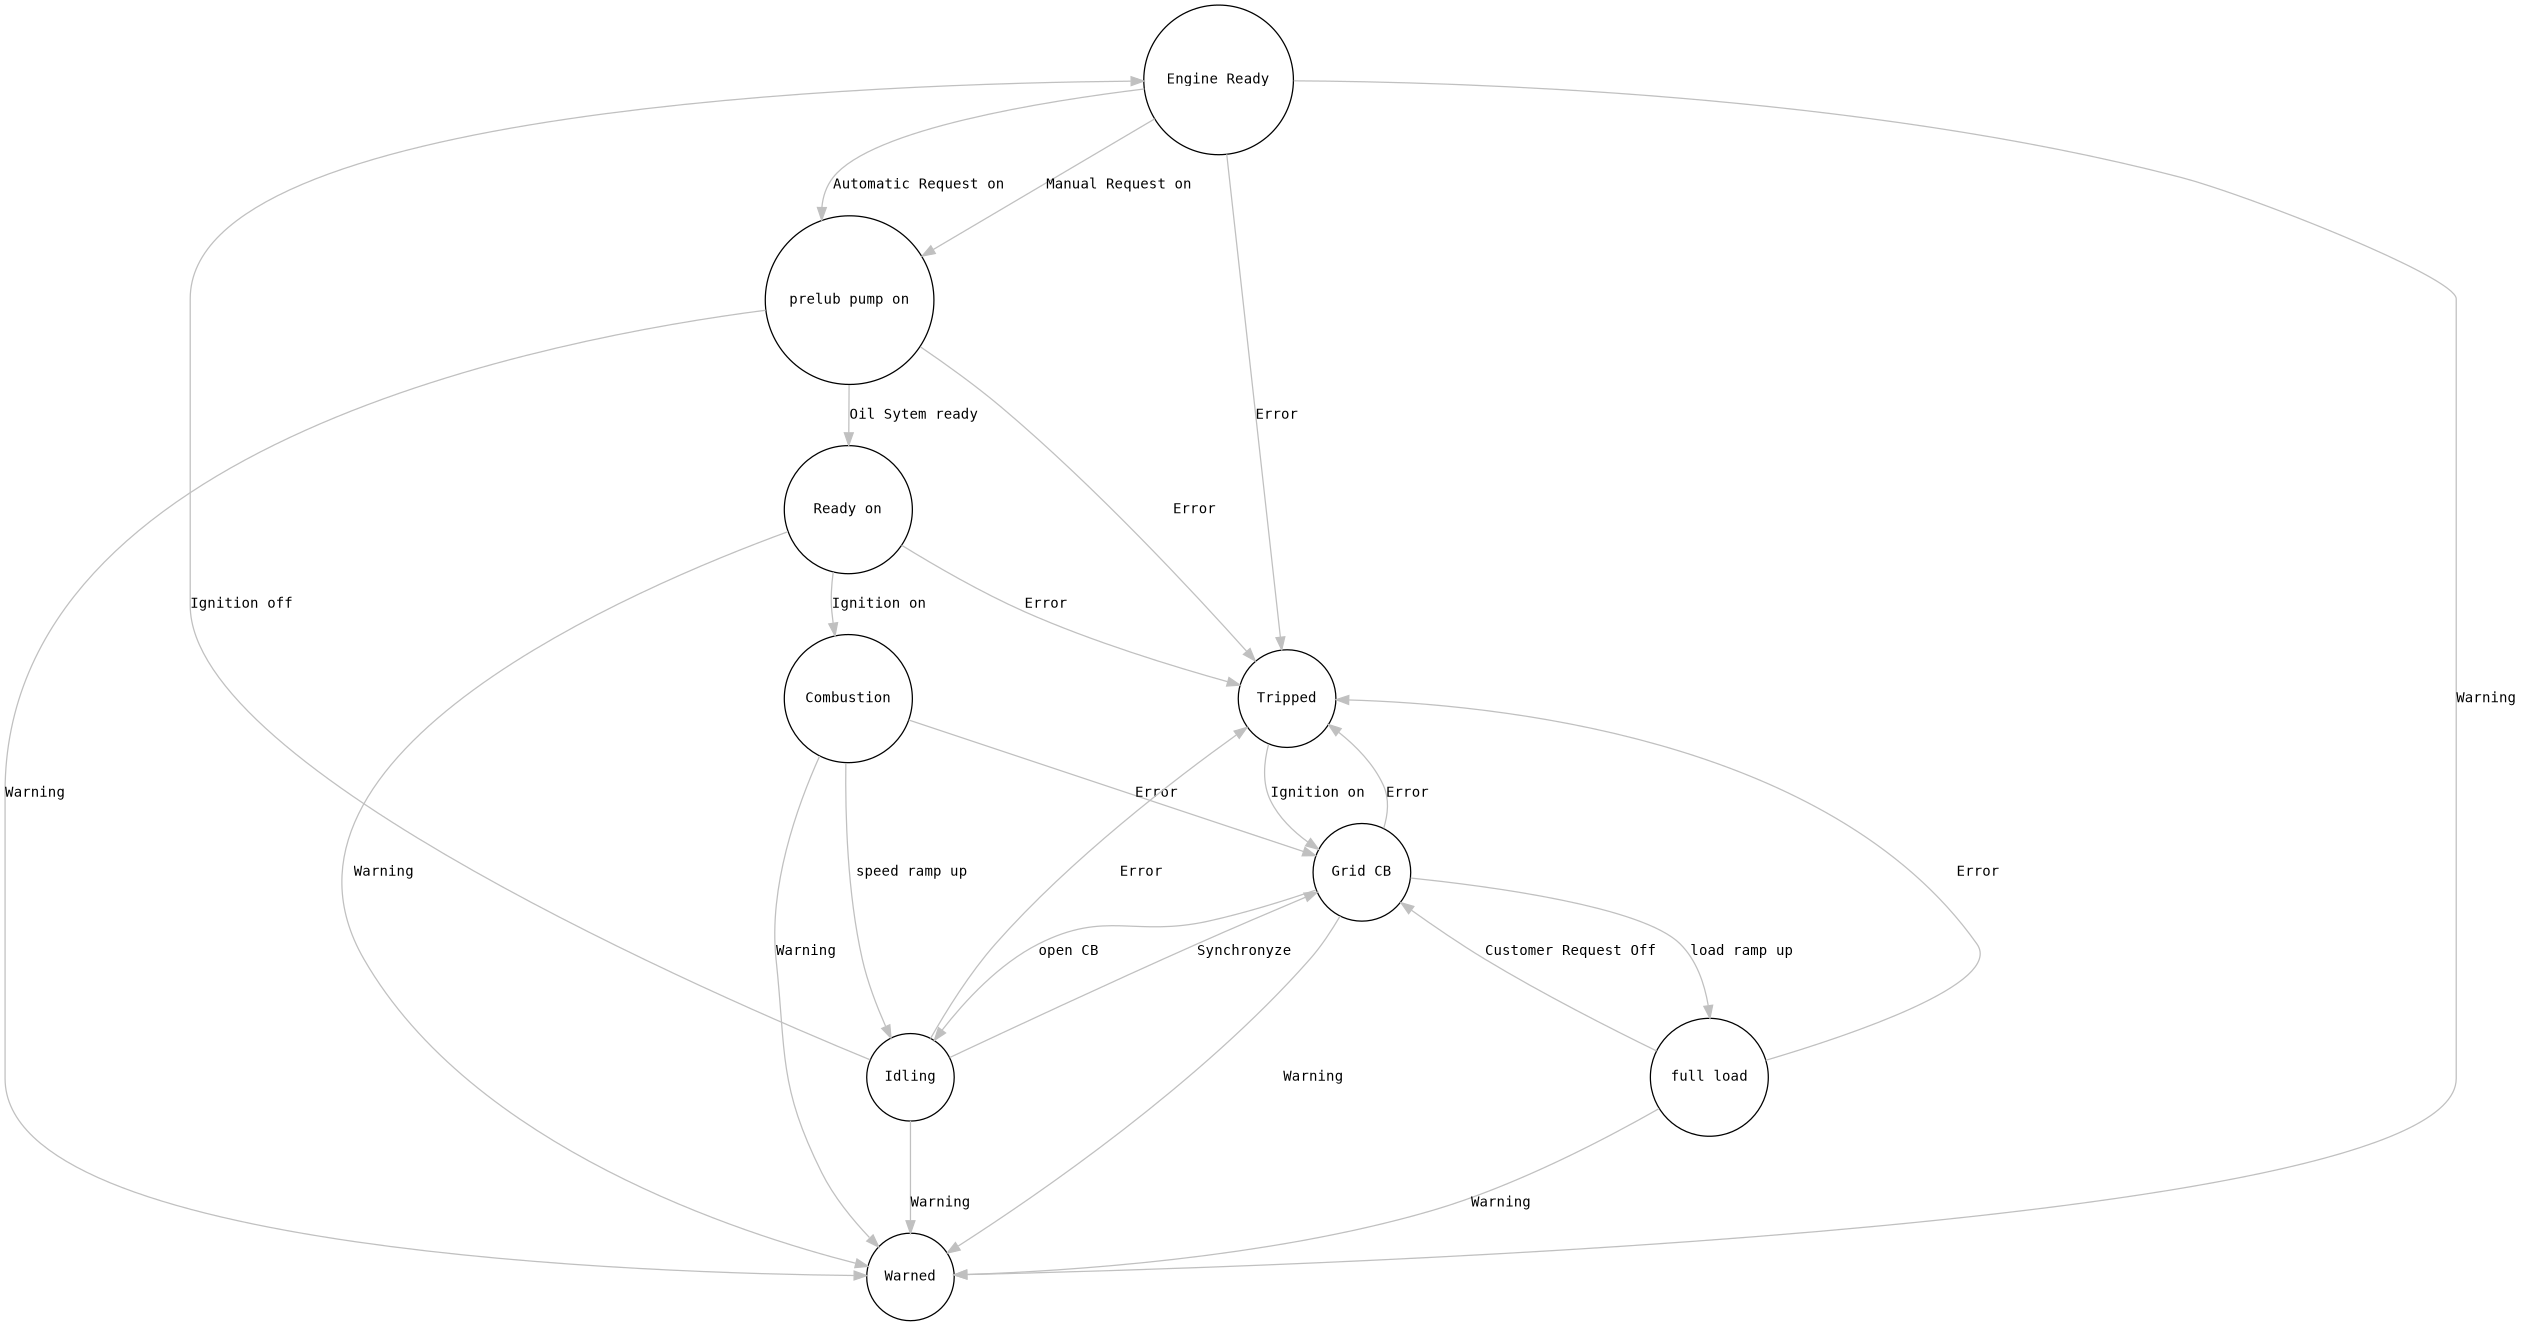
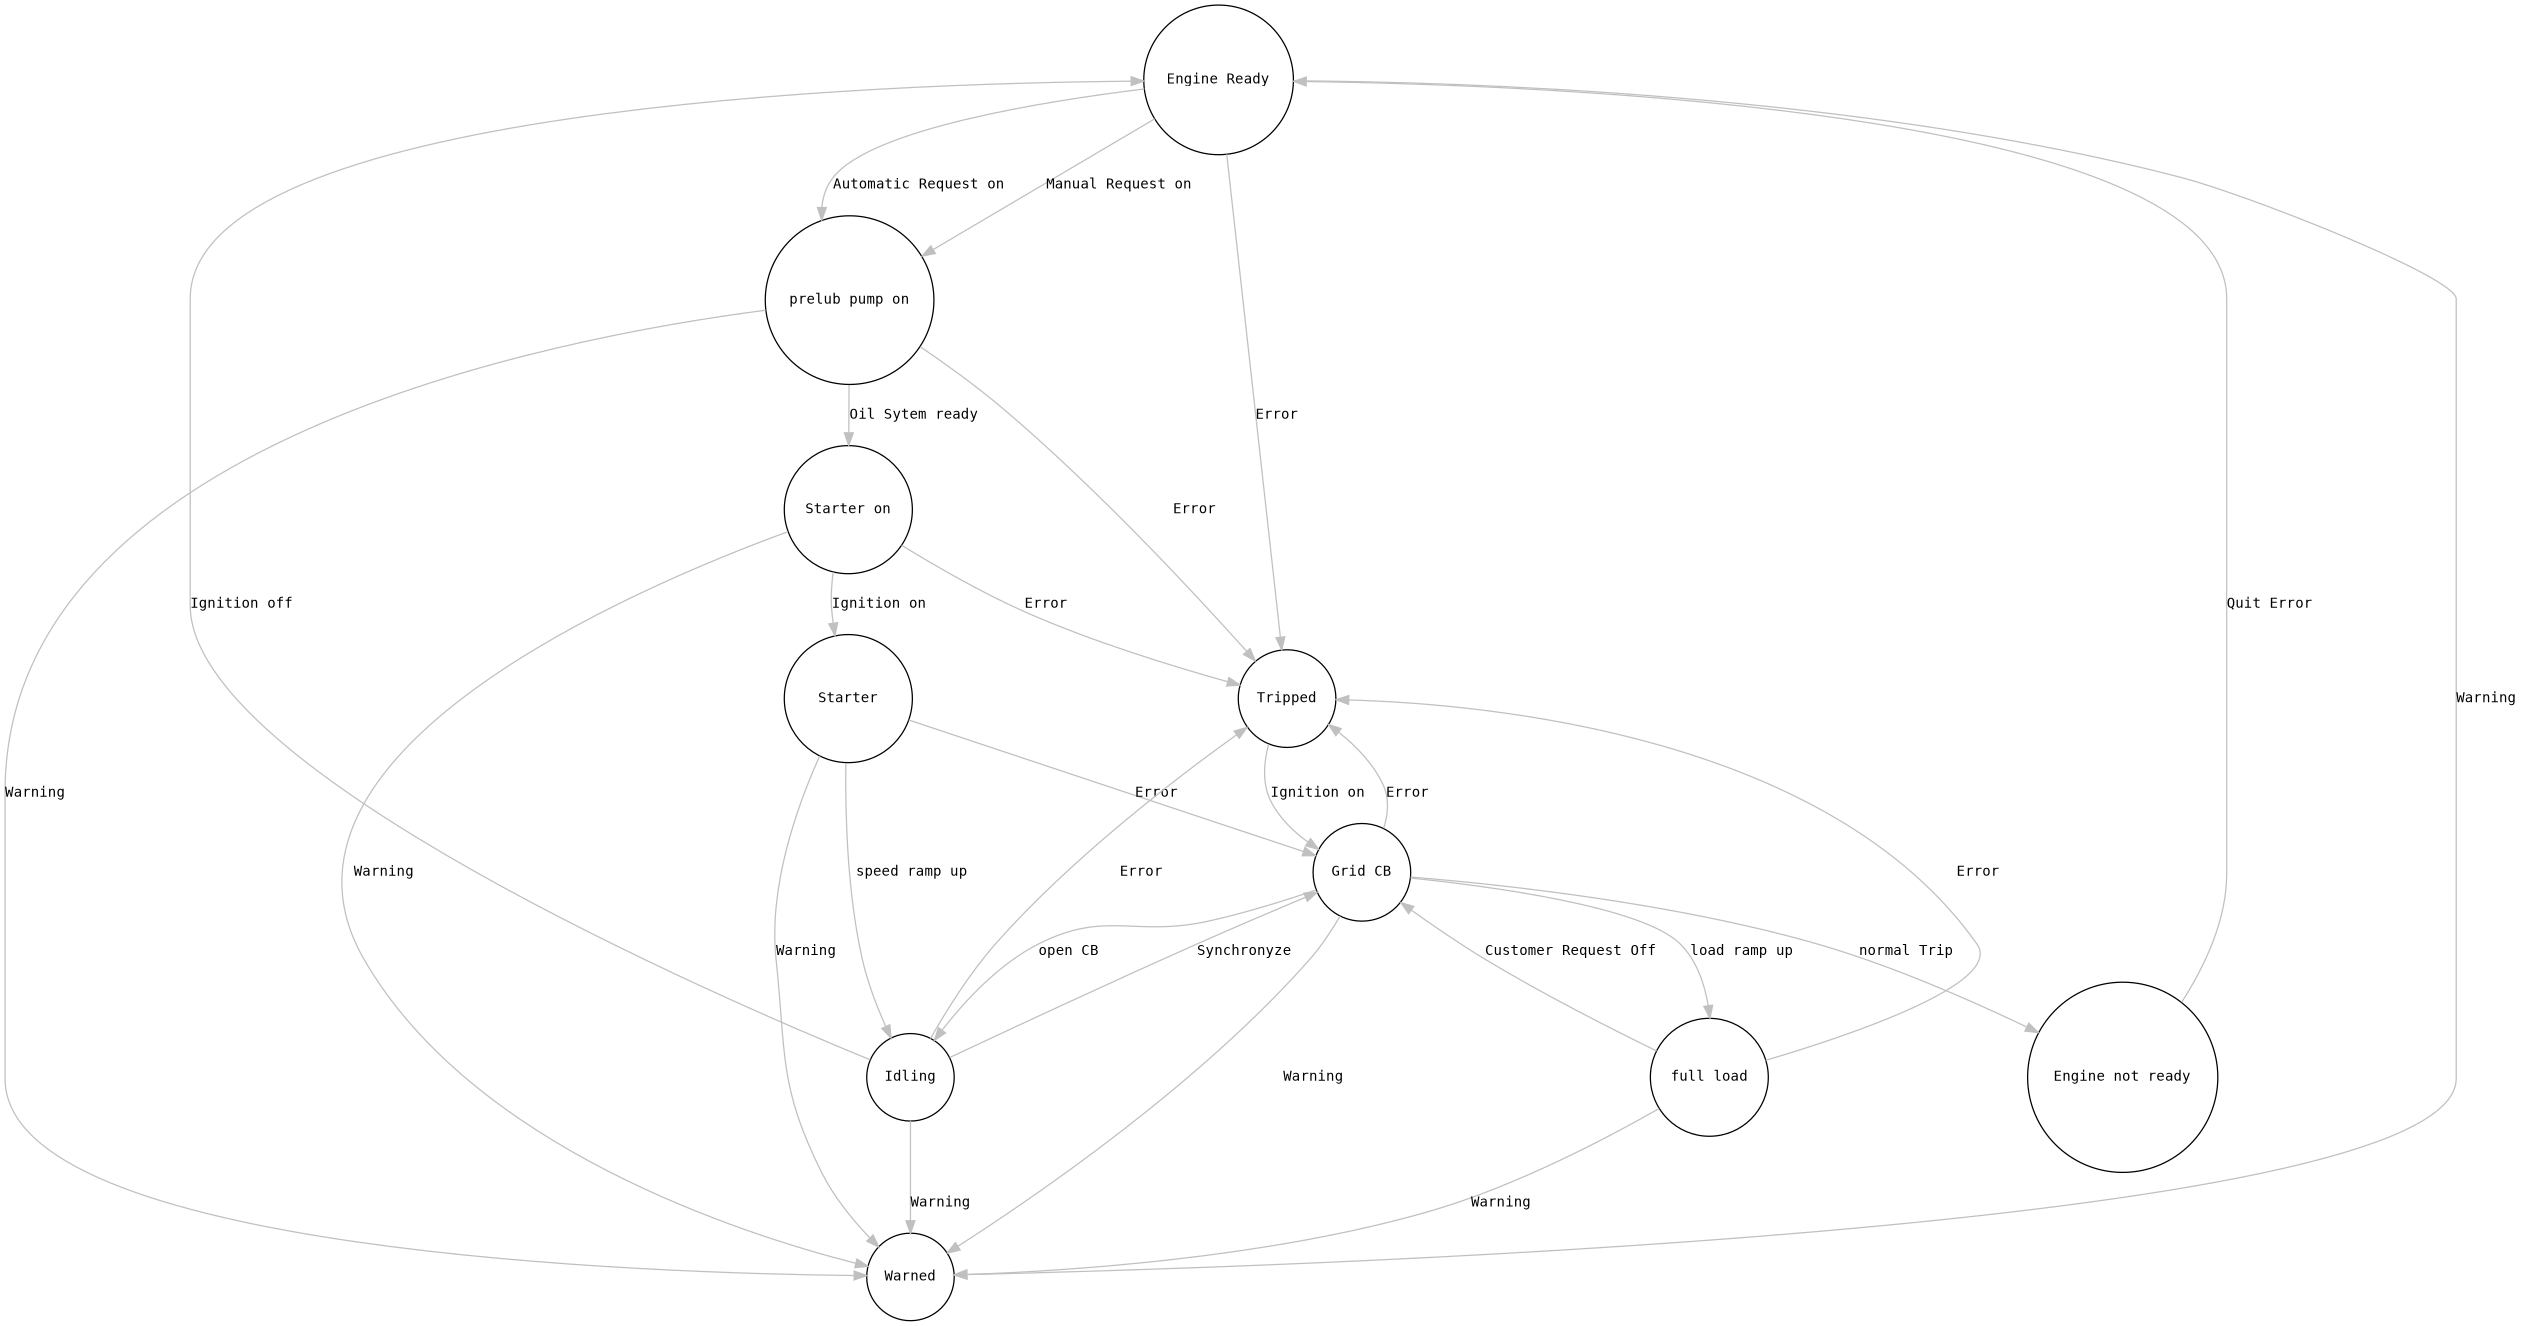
(848, 510) -> (848, 510)
(848, 699) -> (848, 699)
none -> (2123, 1077)
